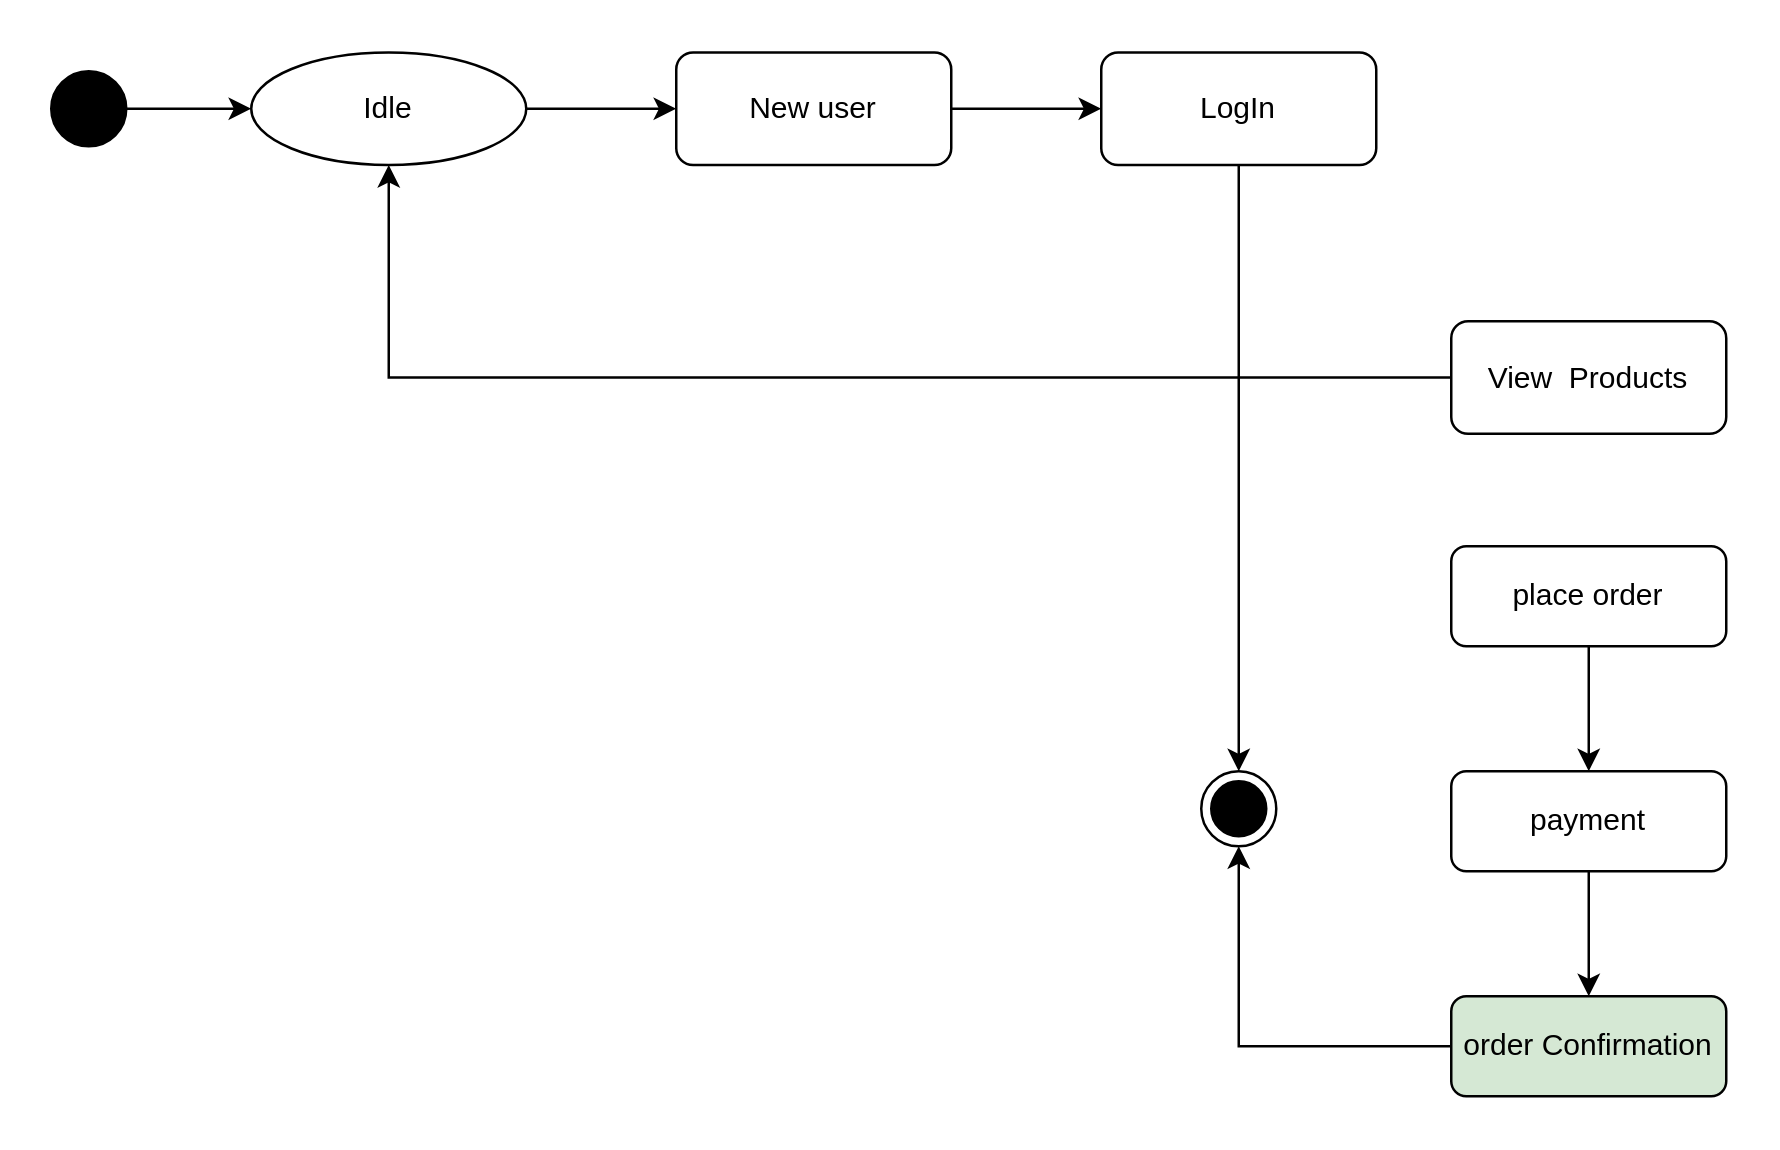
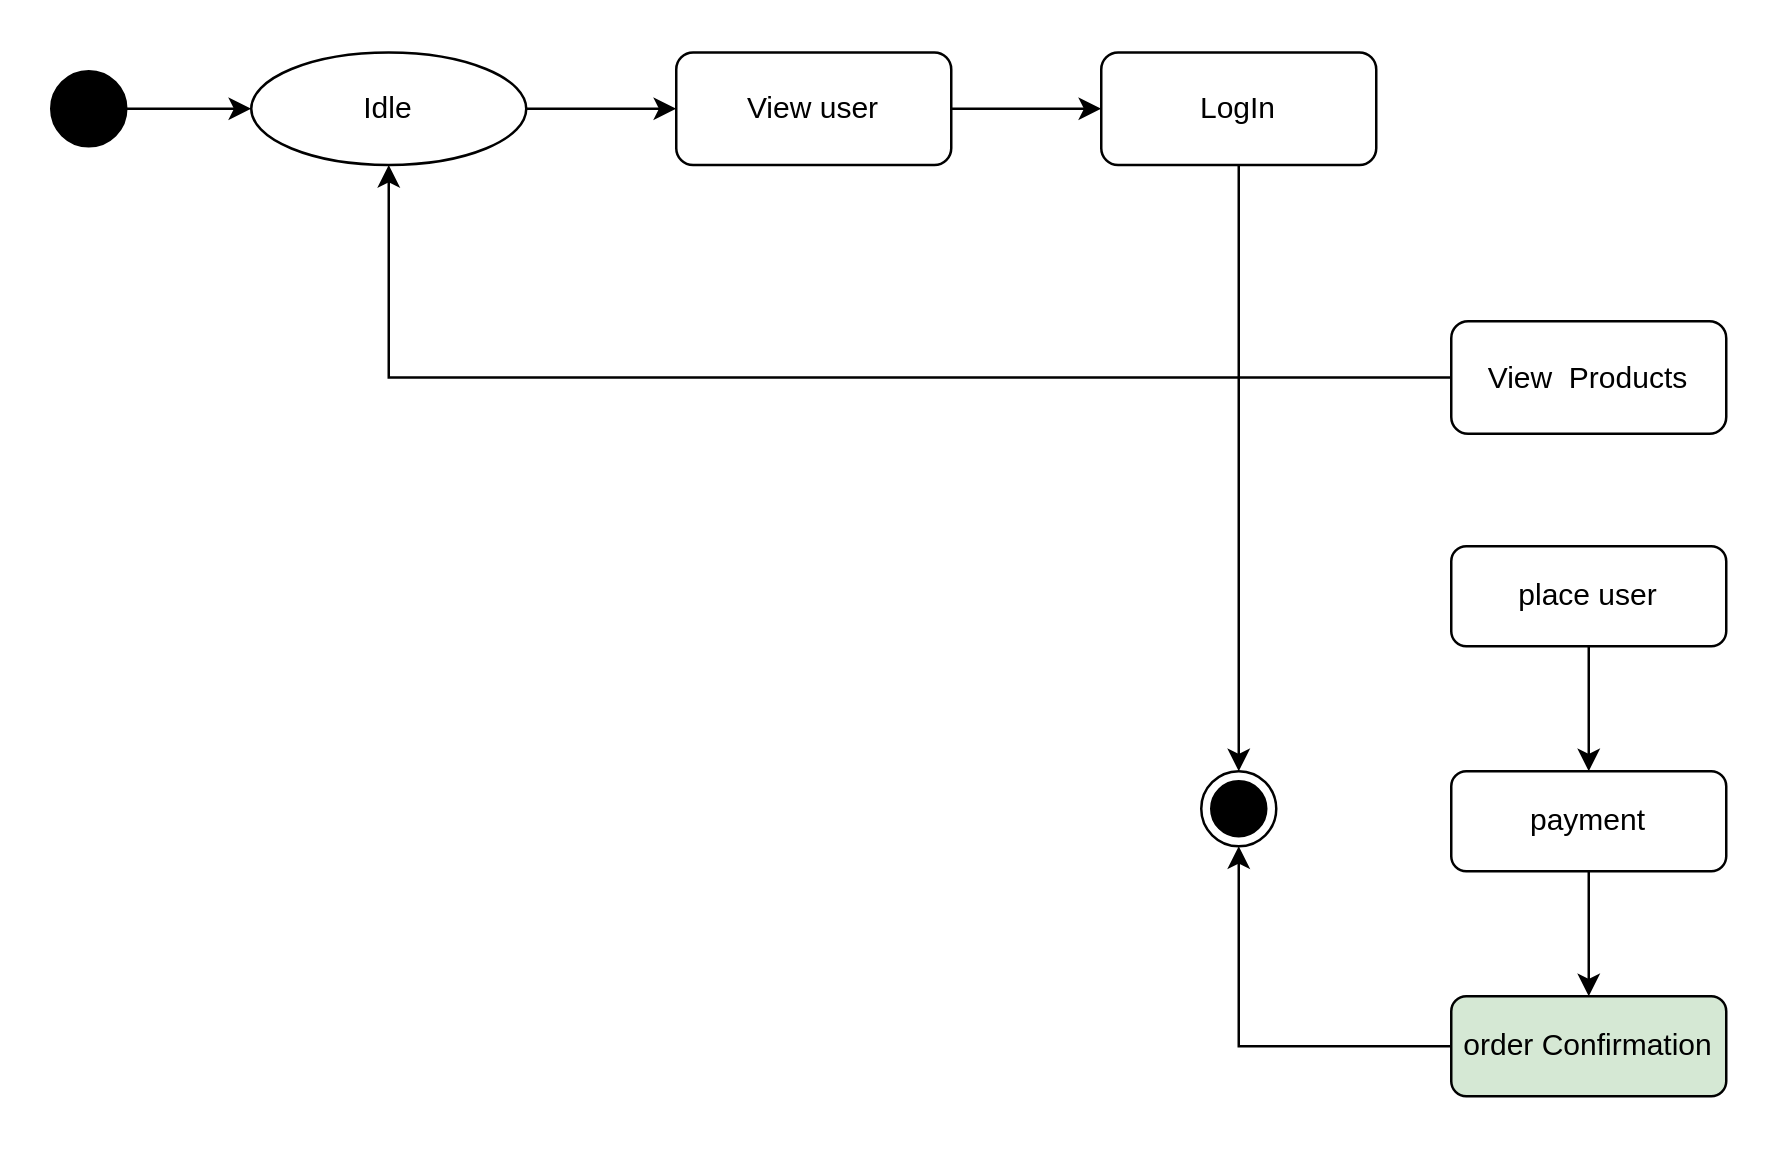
(814, 109) -> (814, 109)
(1589, 596) -> (1589, 596)
